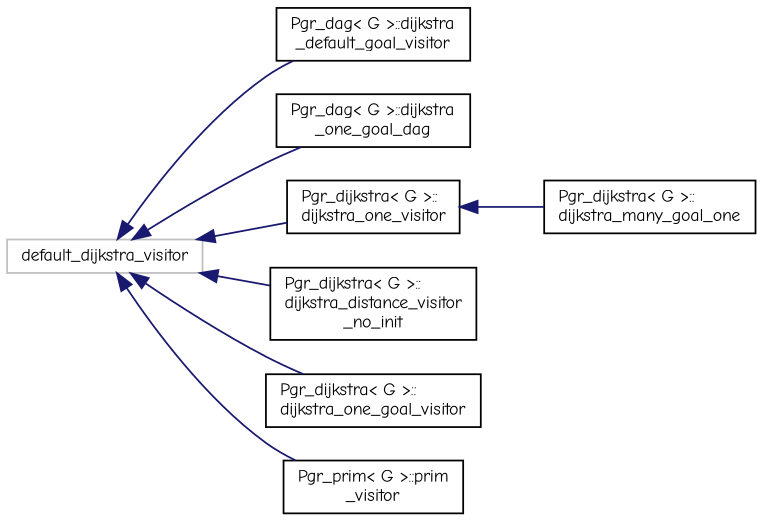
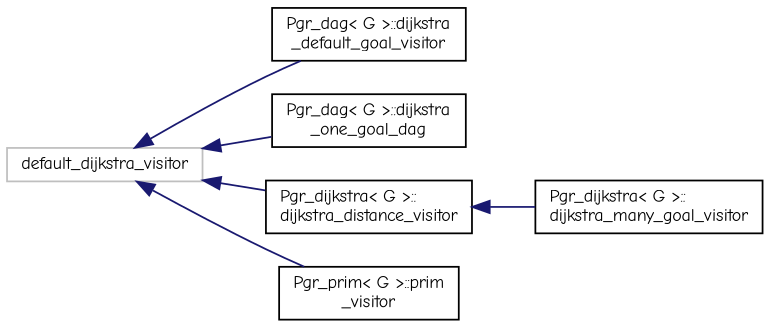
(373, 207) -> (369, 207)
(650, 207) -> (649, 207)
(373, 304) -> none
(373, 401) -> none
